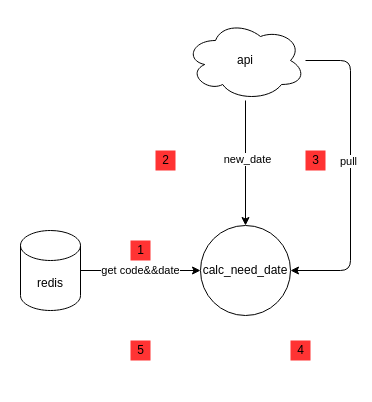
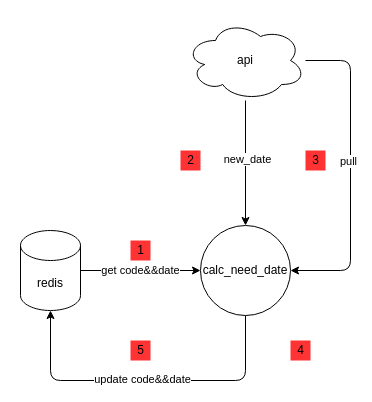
(166, 161) -> (191, 161)
none -> (150, 381)
